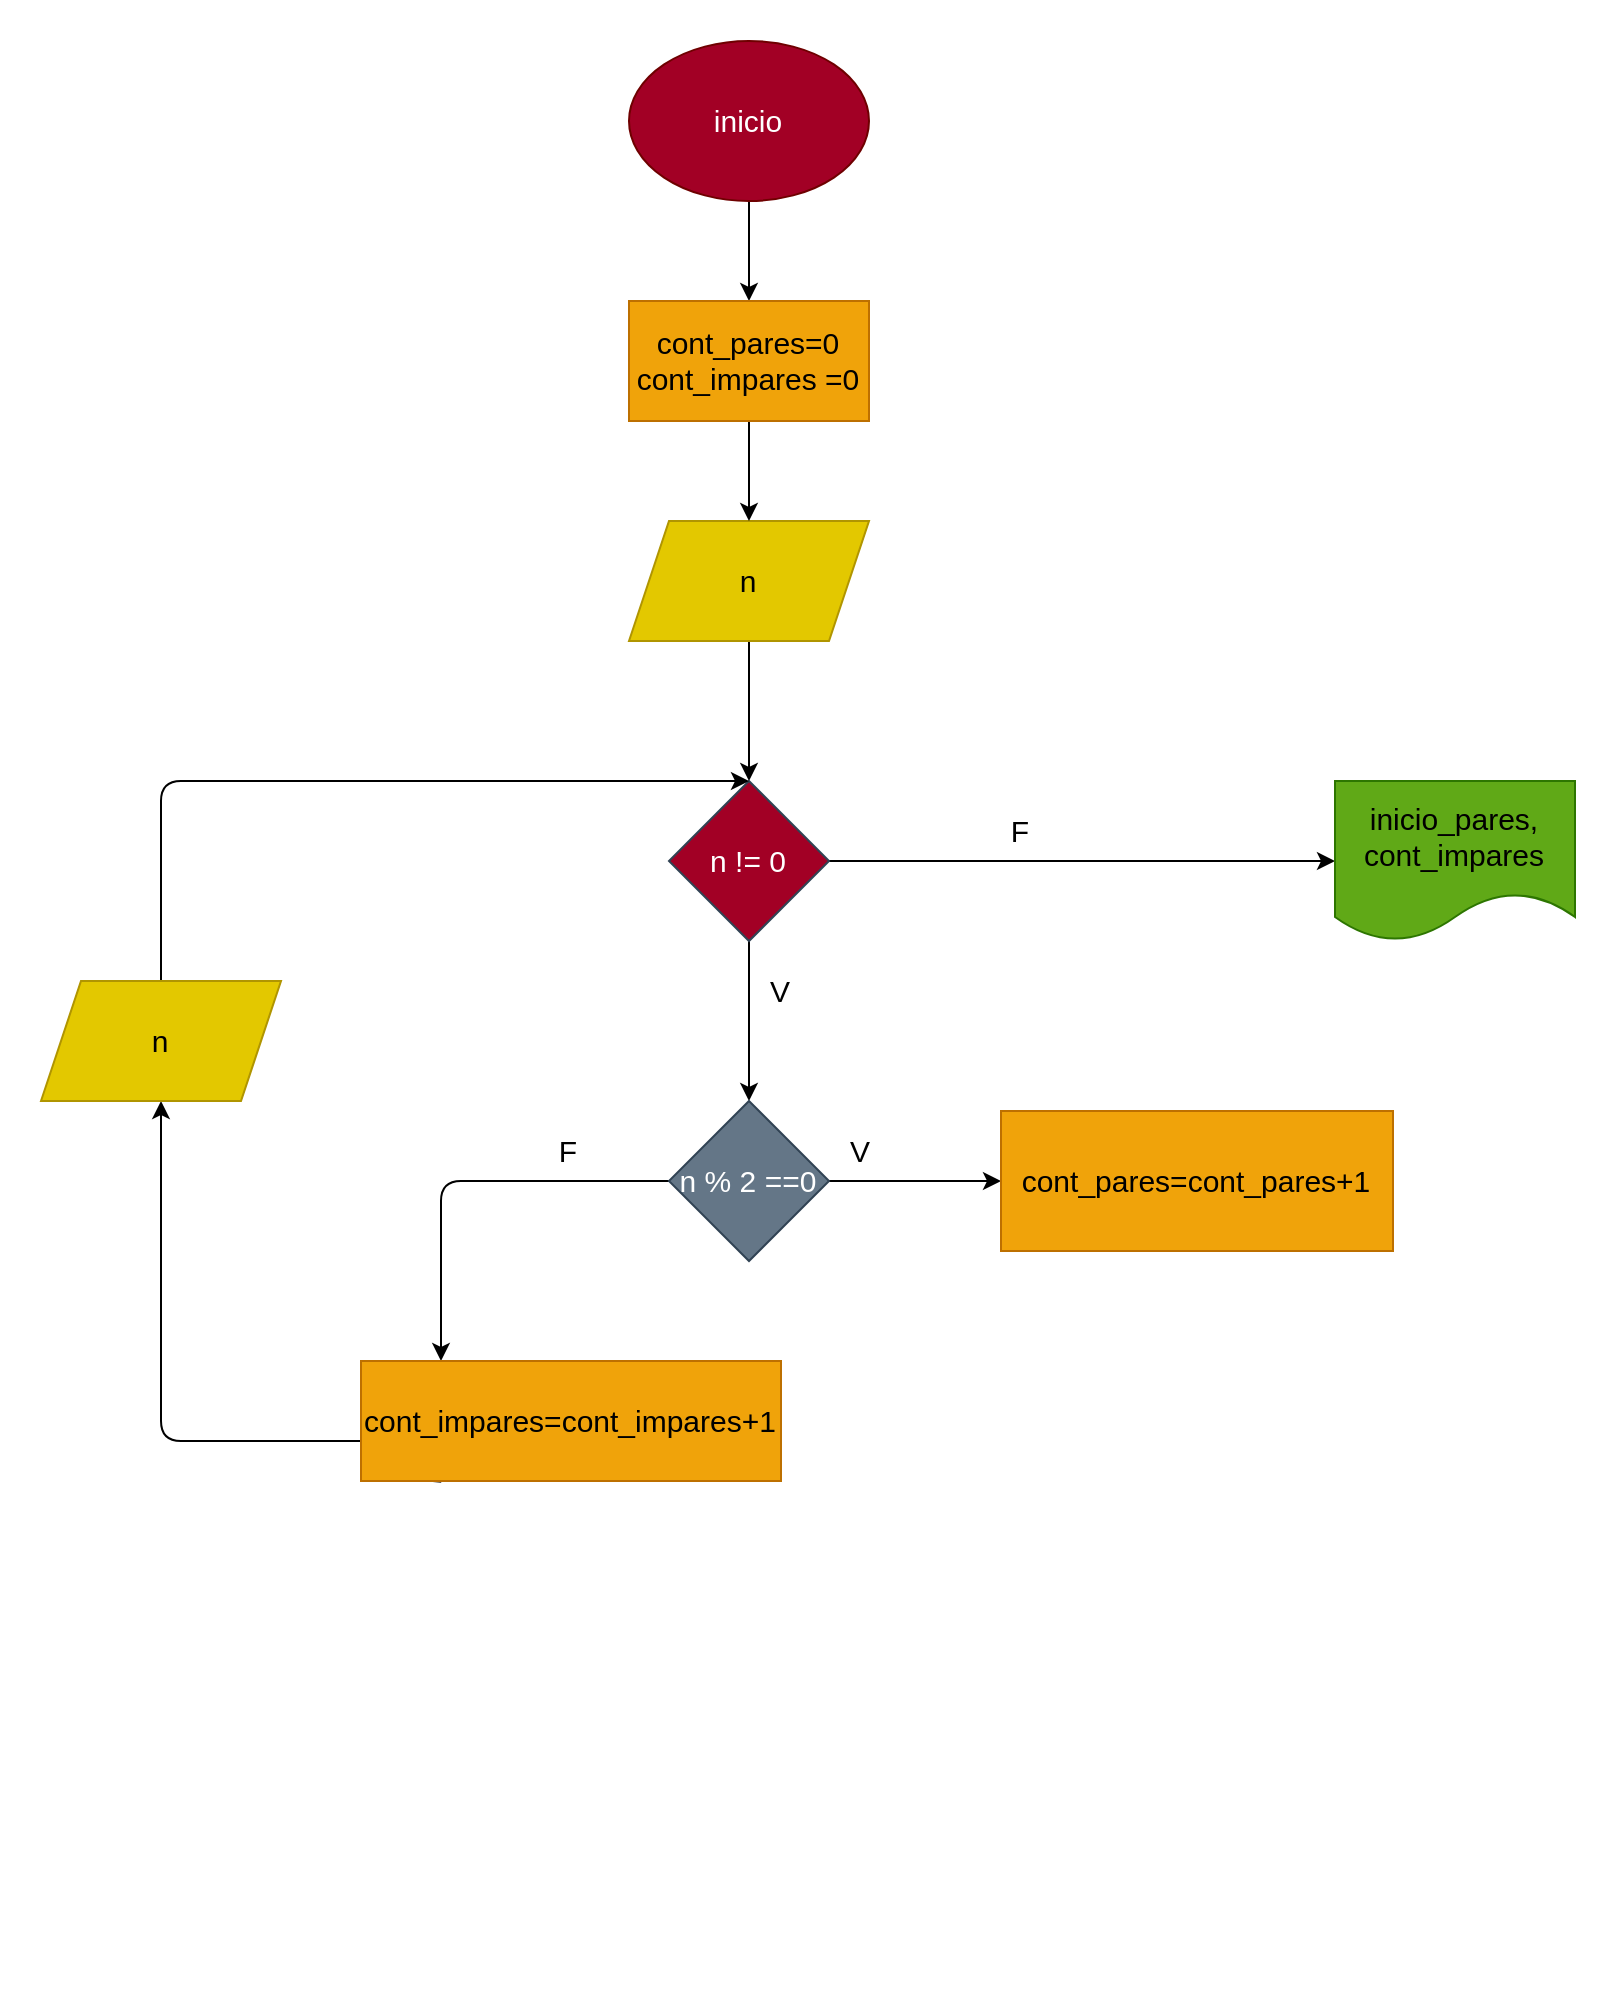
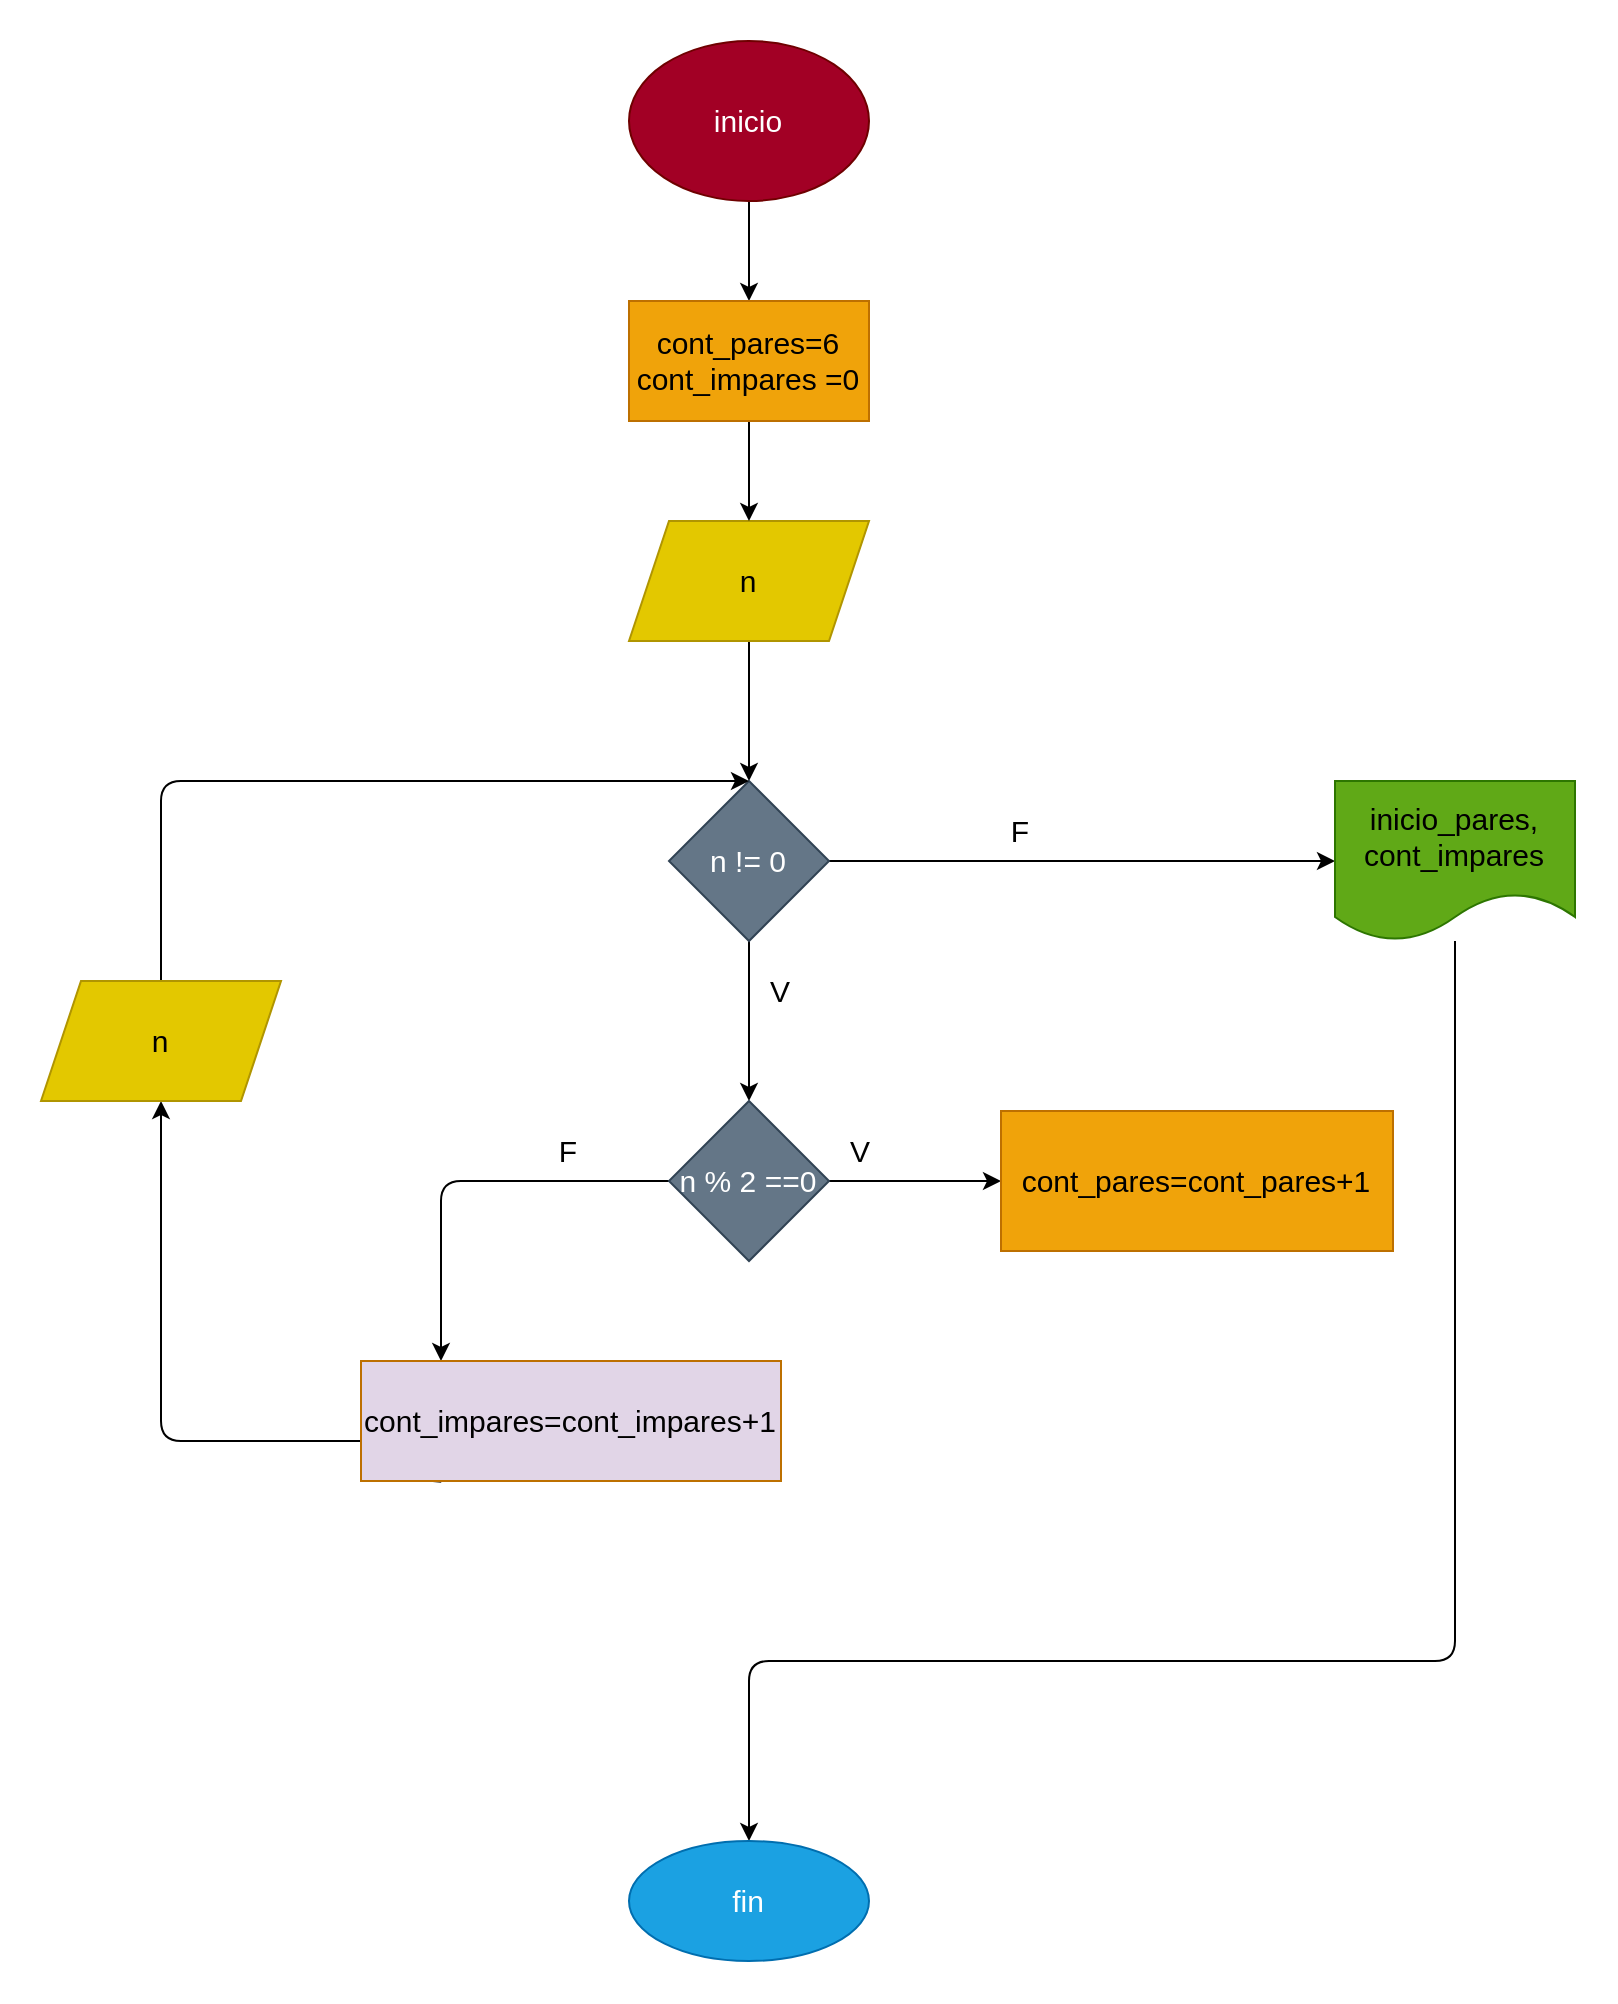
(749, 361) -> (749, 361)
(749, 861) -> (749, 861)
(571, 1421) -> (571, 1421)
none -> (1379, 1661)
none -> (749, 1901)
